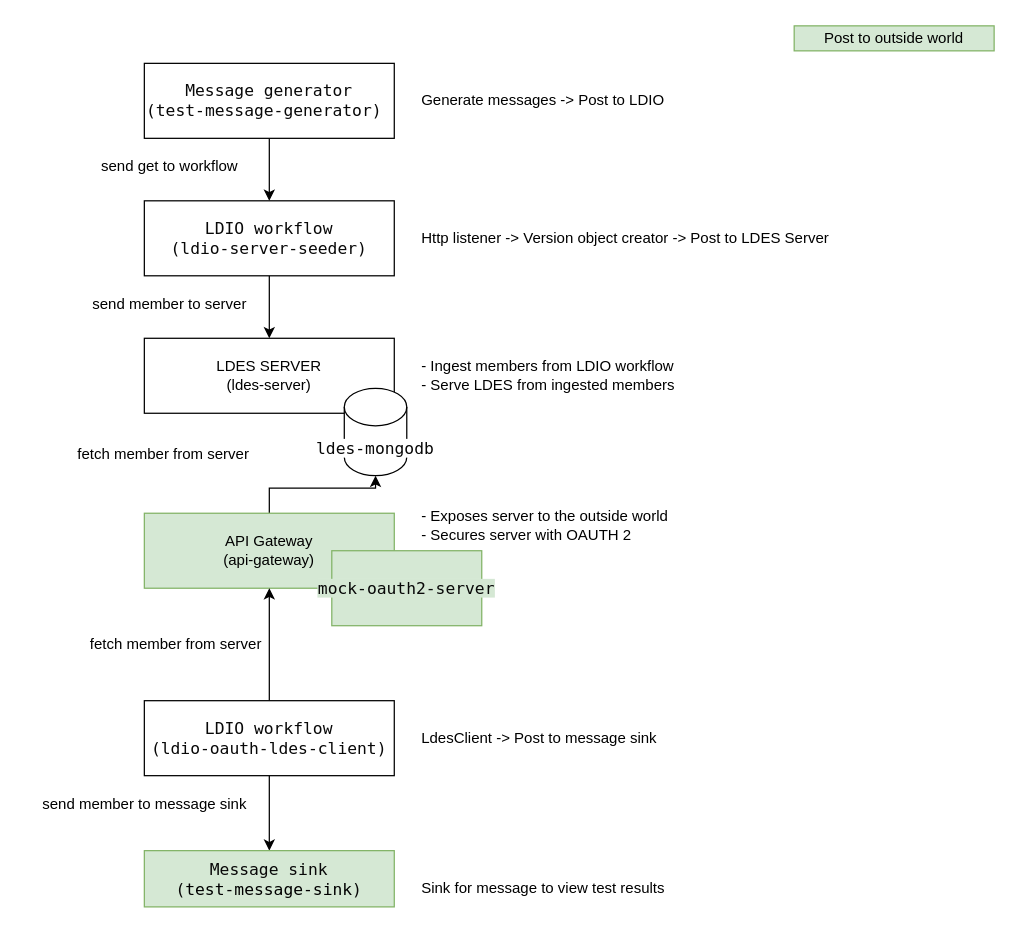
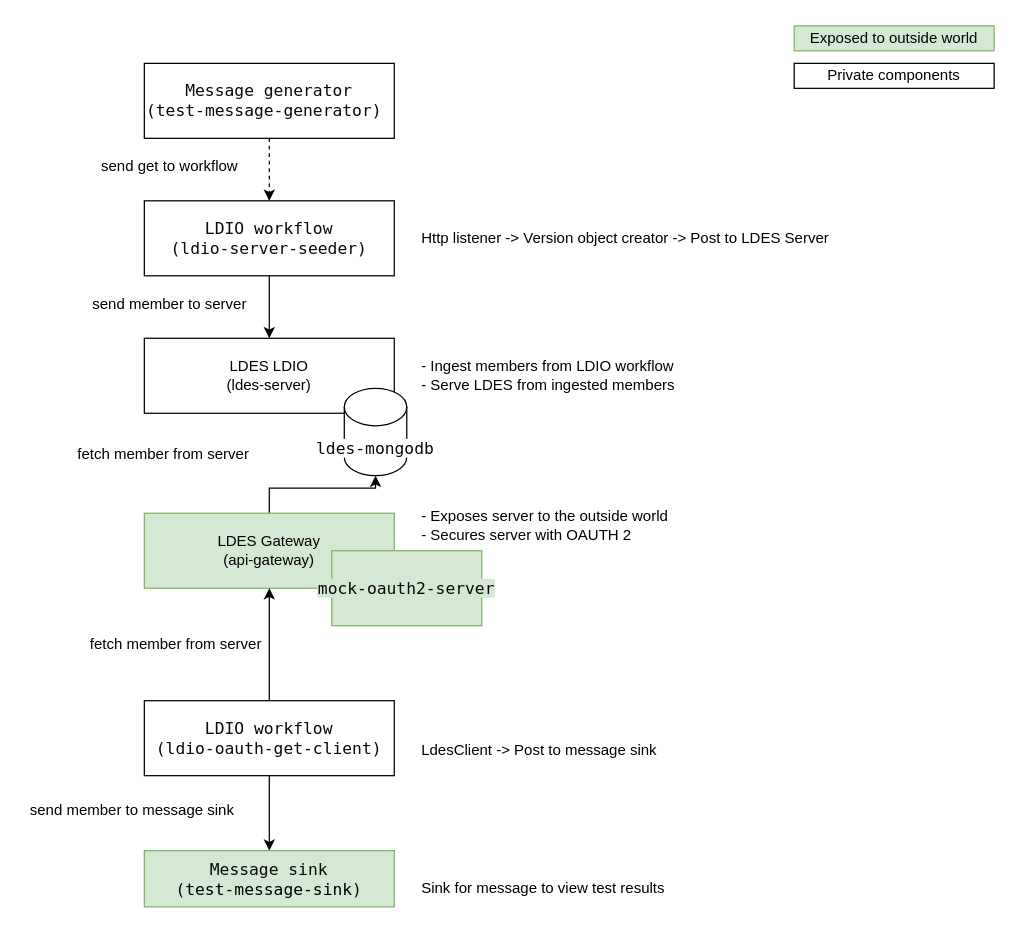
(894, 38) -> (894, 38)
none -> (894, 76)
(557, 101) -> none
(269, 165) -> (269, 165)
(269, 376) -> (269, 376)
(269, 551) -> (269, 551)
(269, 738) -> (269, 738)
(551, 738) -> (551, 751)
(144, 804) -> (132, 811)
